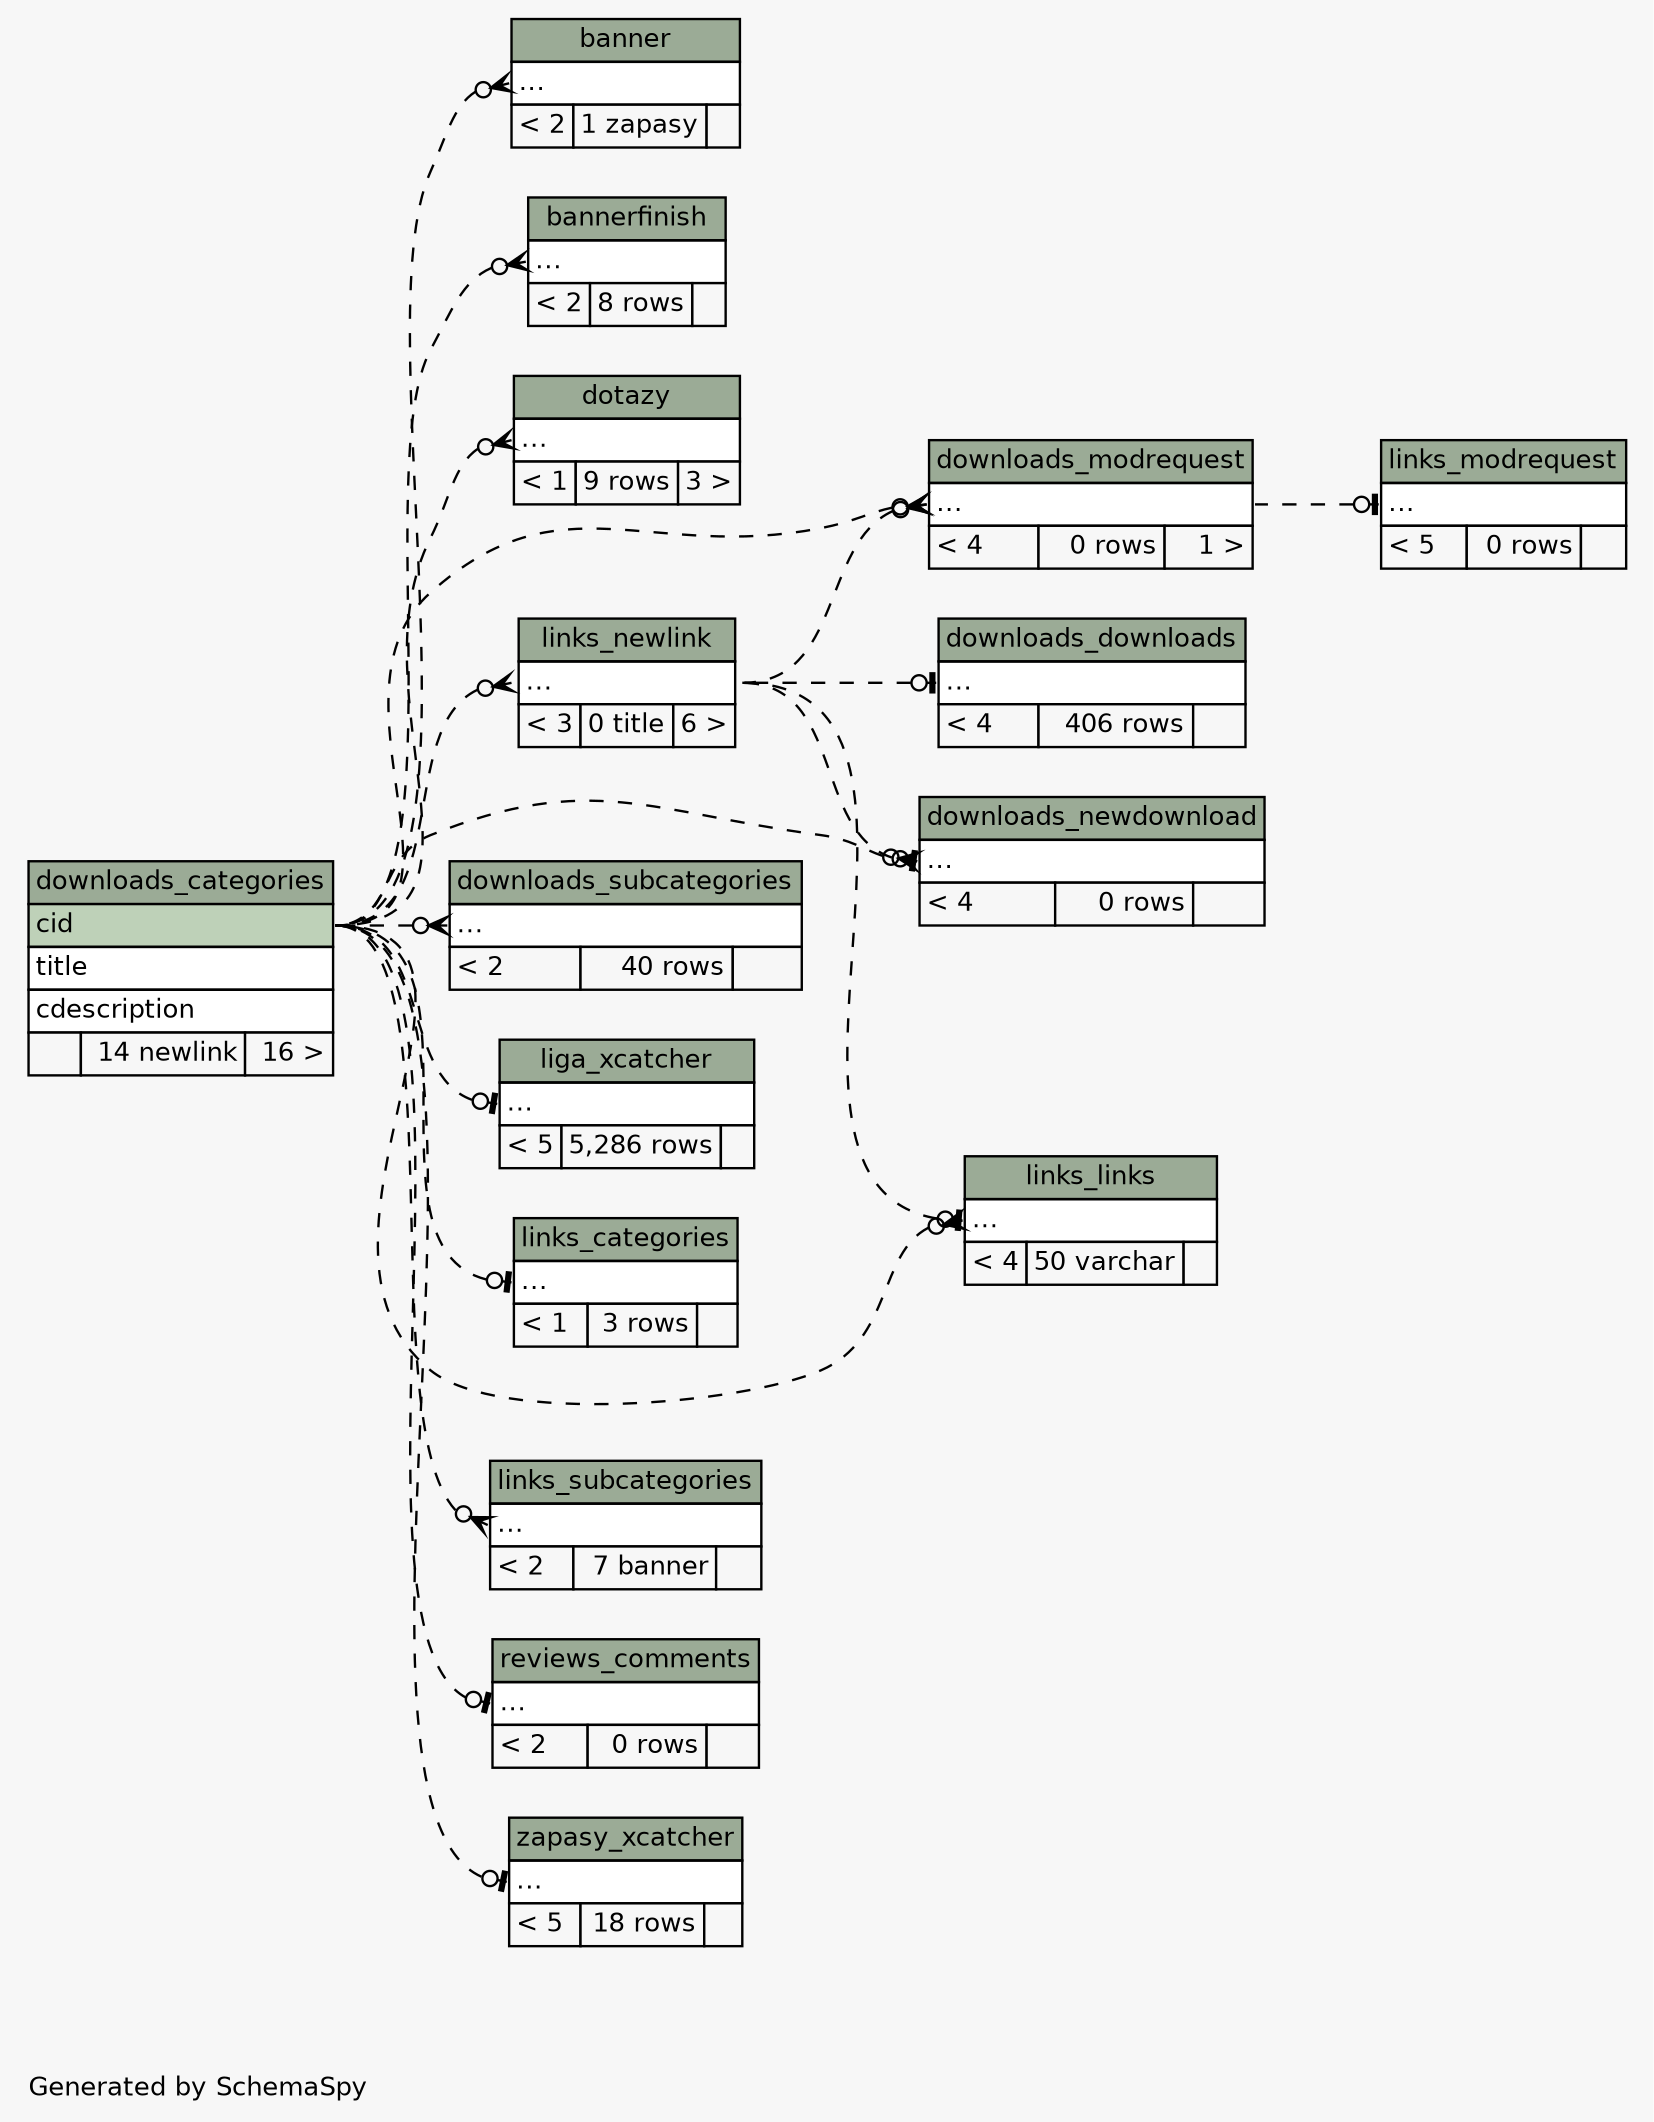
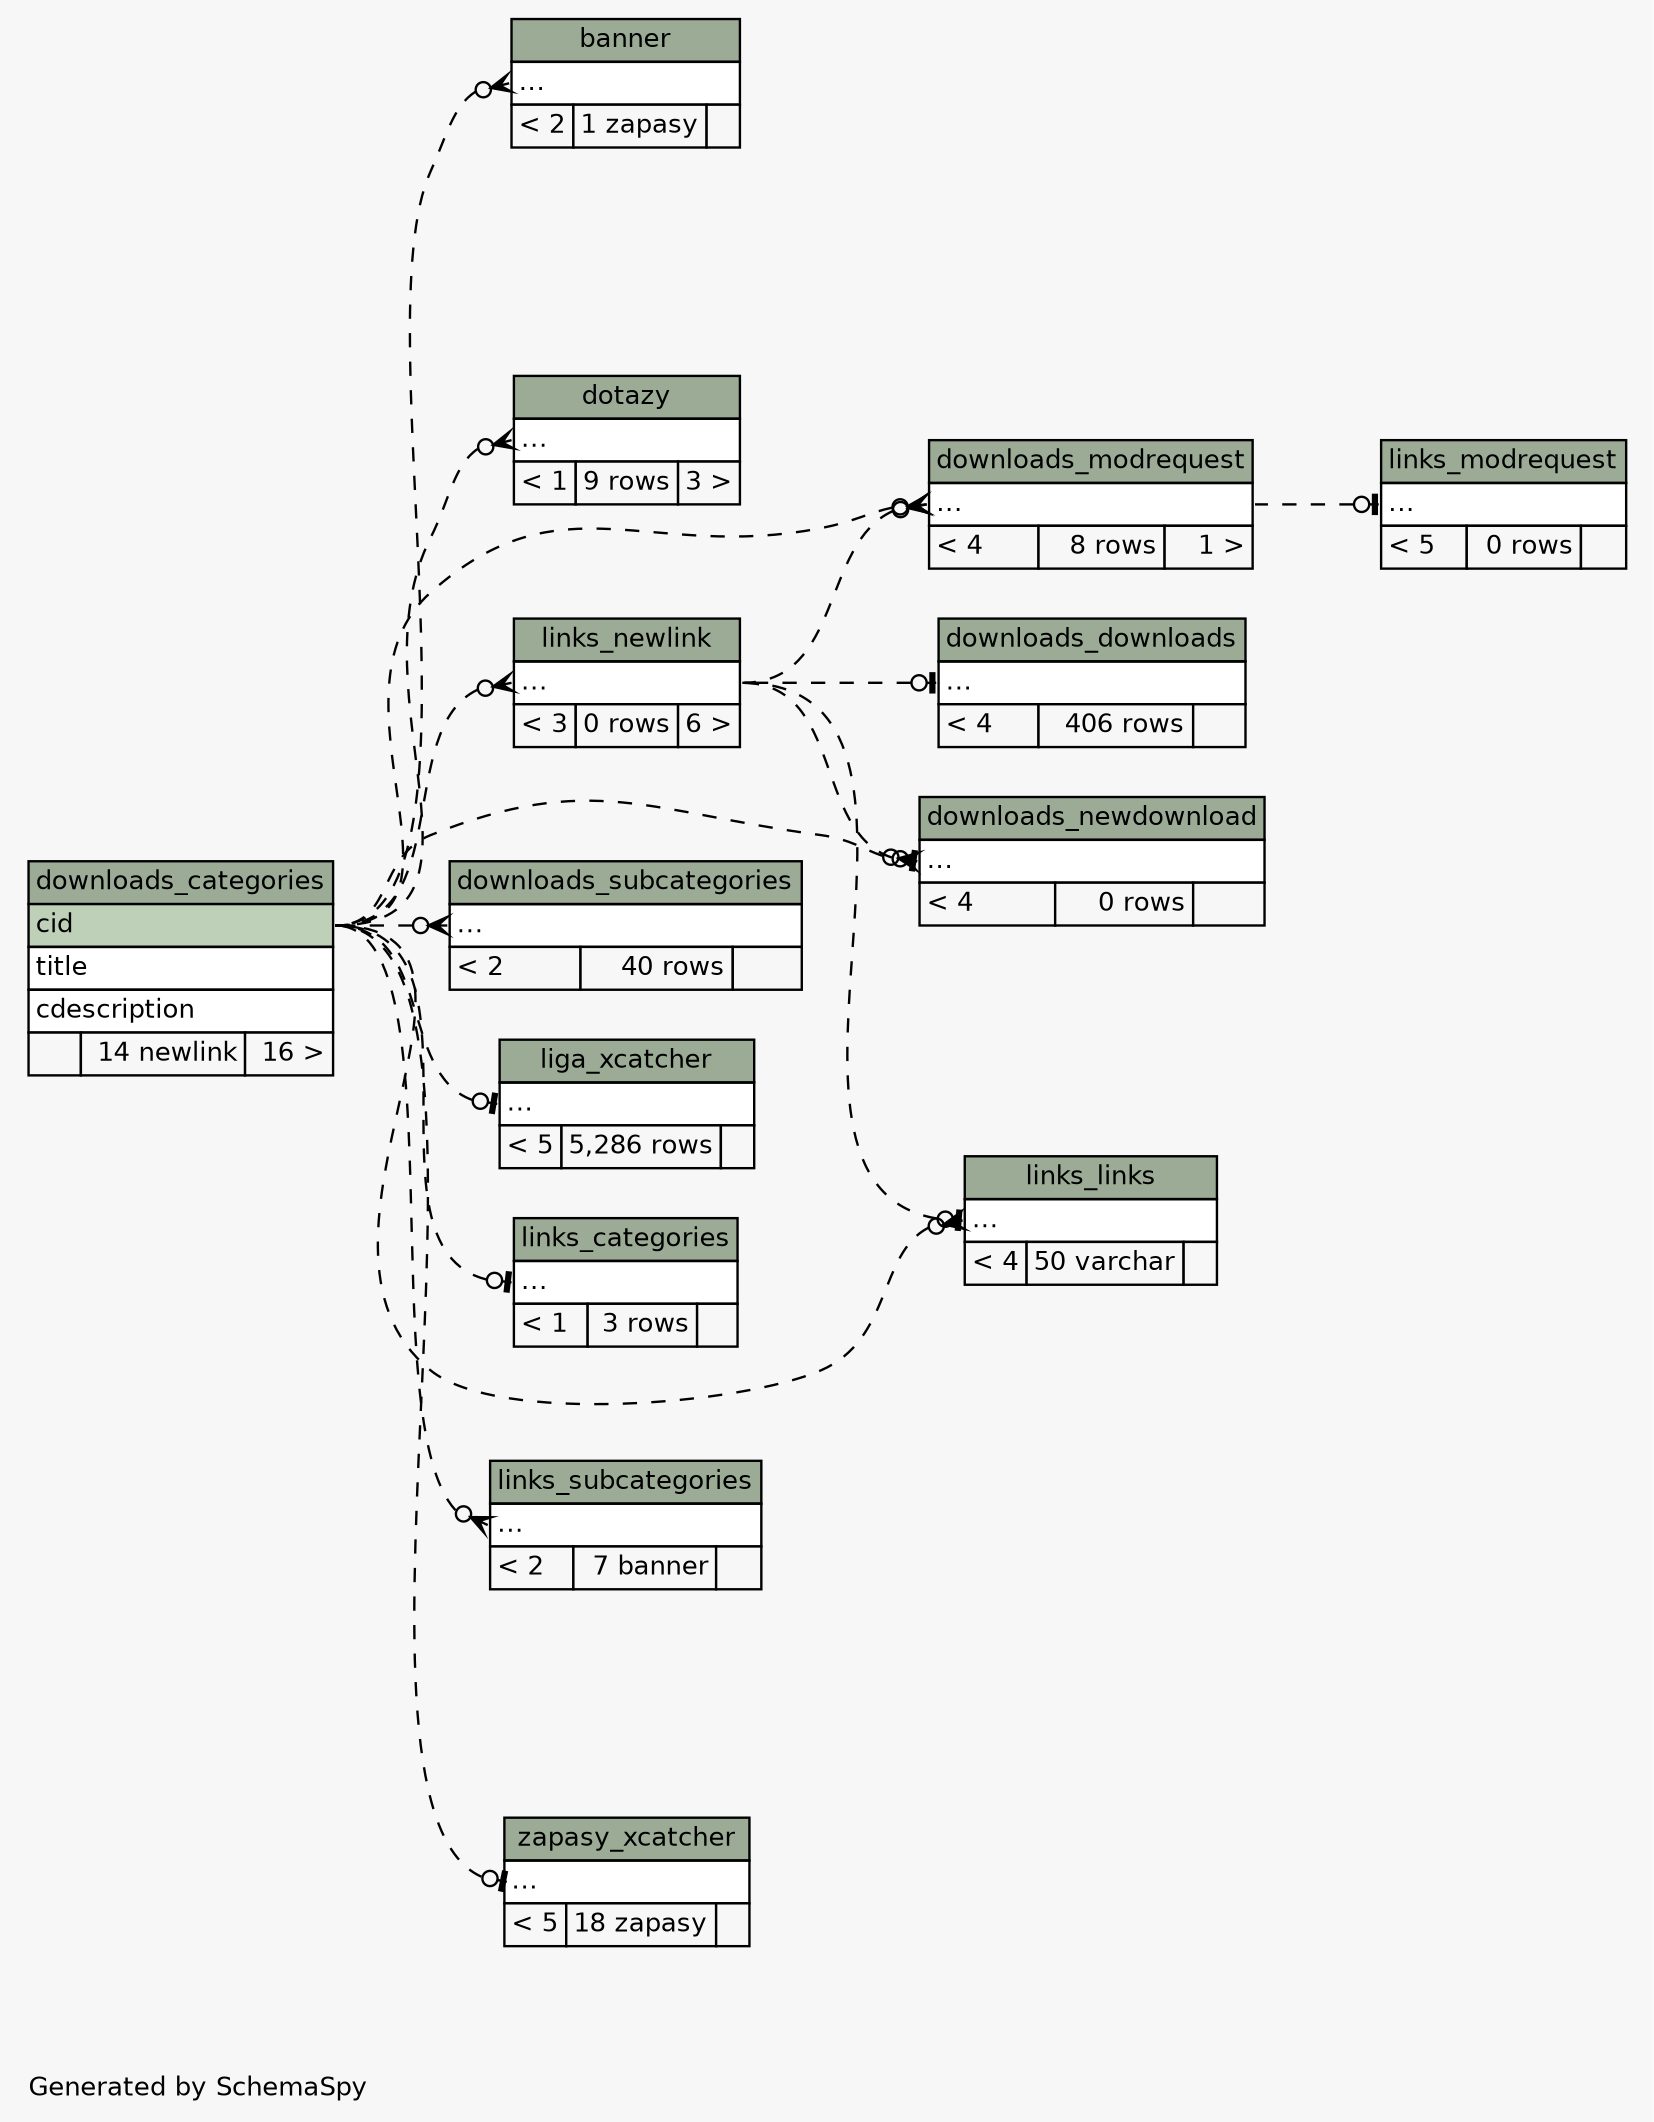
(626, 262) -> none
(1113, 546) -> (1113, 546)
(627, 724) -> (627, 724)
(626, 1703) -> none
(645, 1924) -> (641, 1924)
